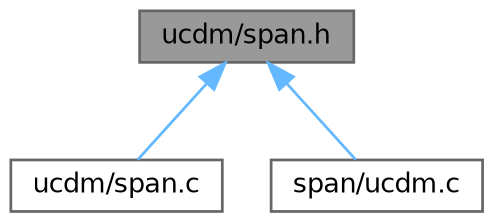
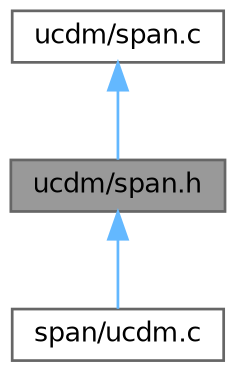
(172, 122) -> (118, 125)
